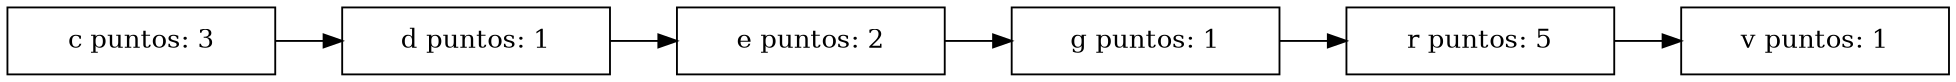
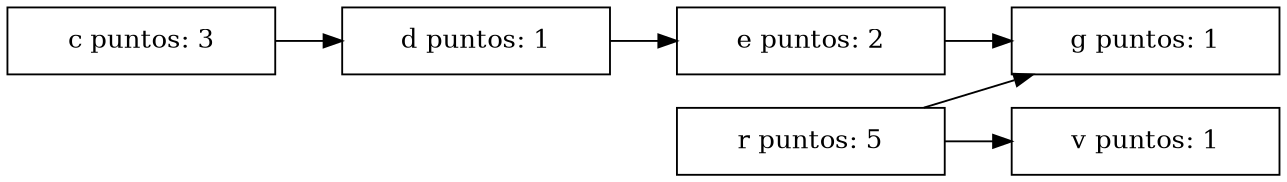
(1304, 41) -> (969, 94)
